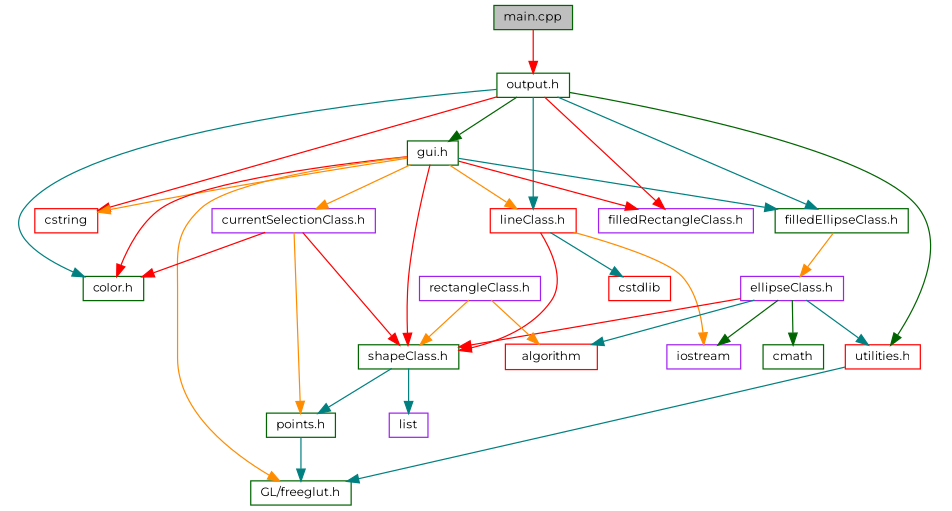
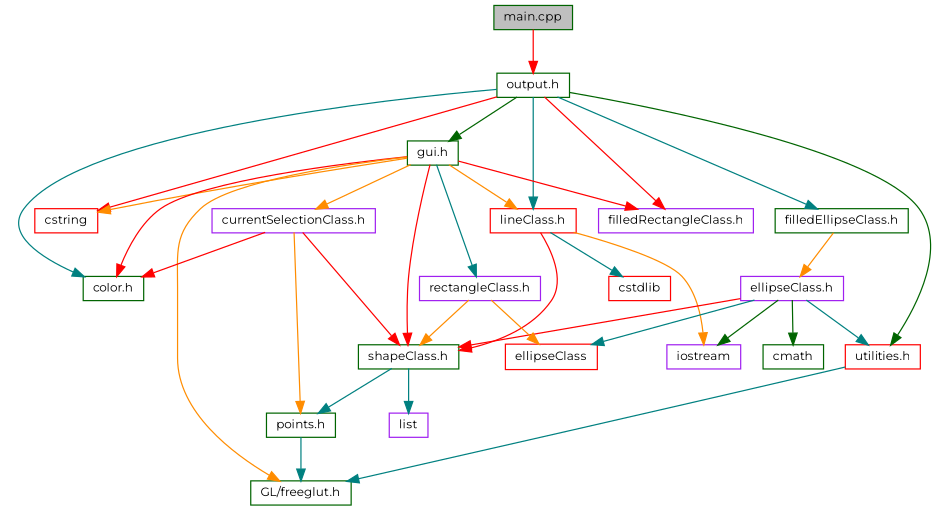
(612, 183) -> (454, 215)
(551, 357) -> (551, 357)
